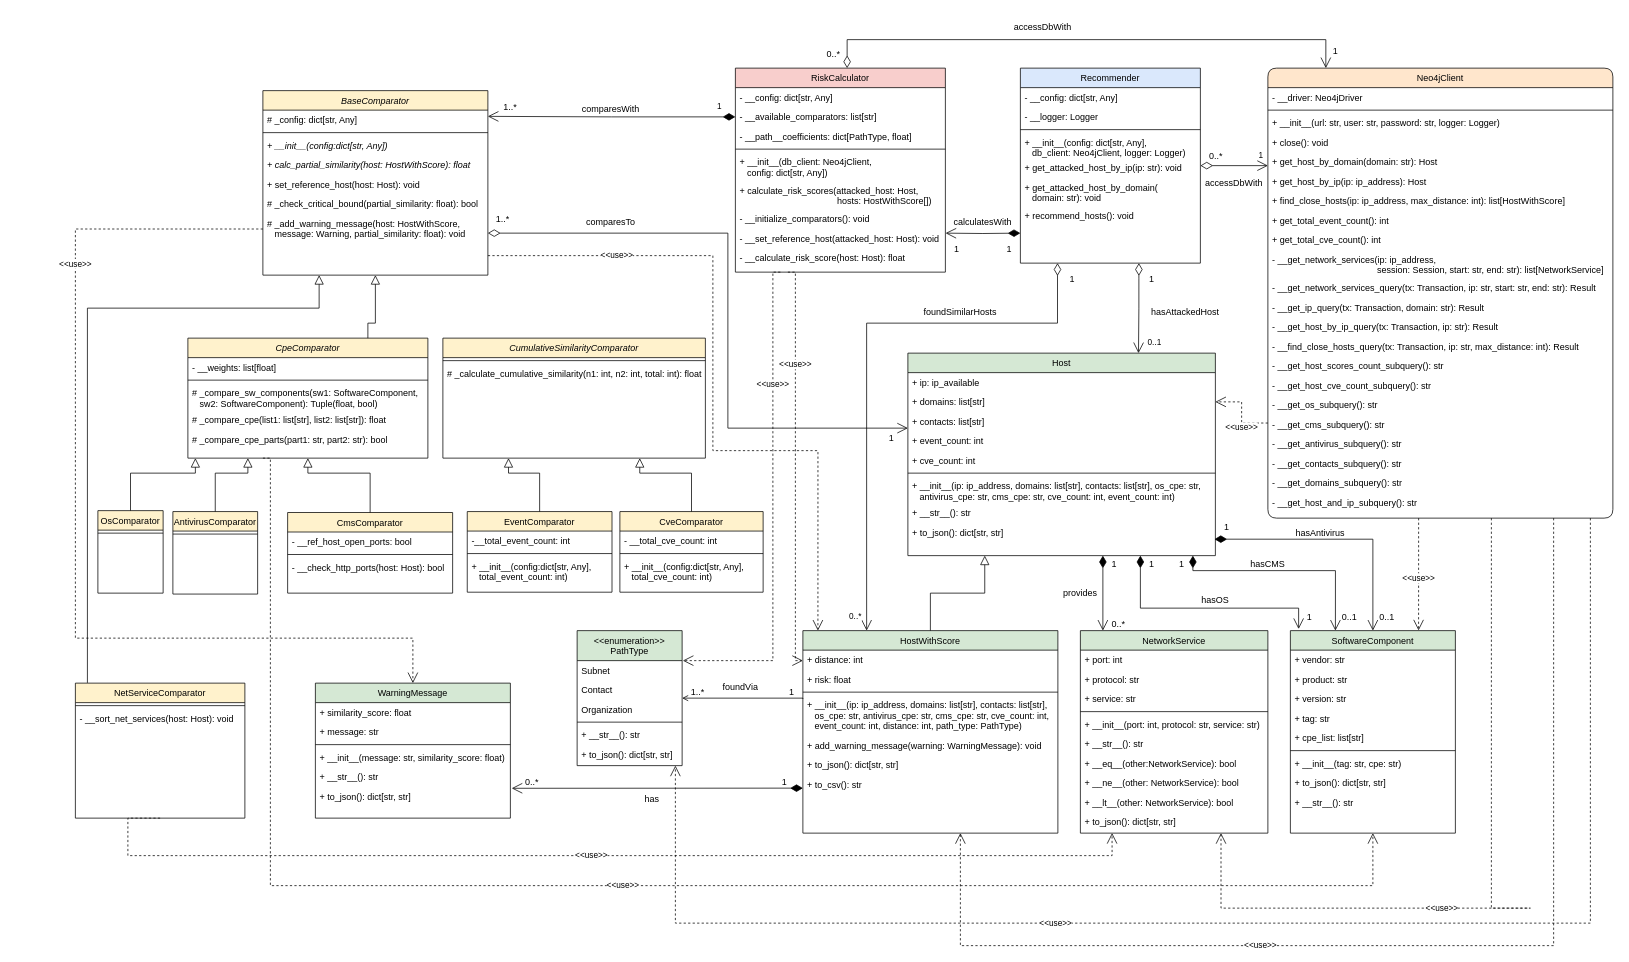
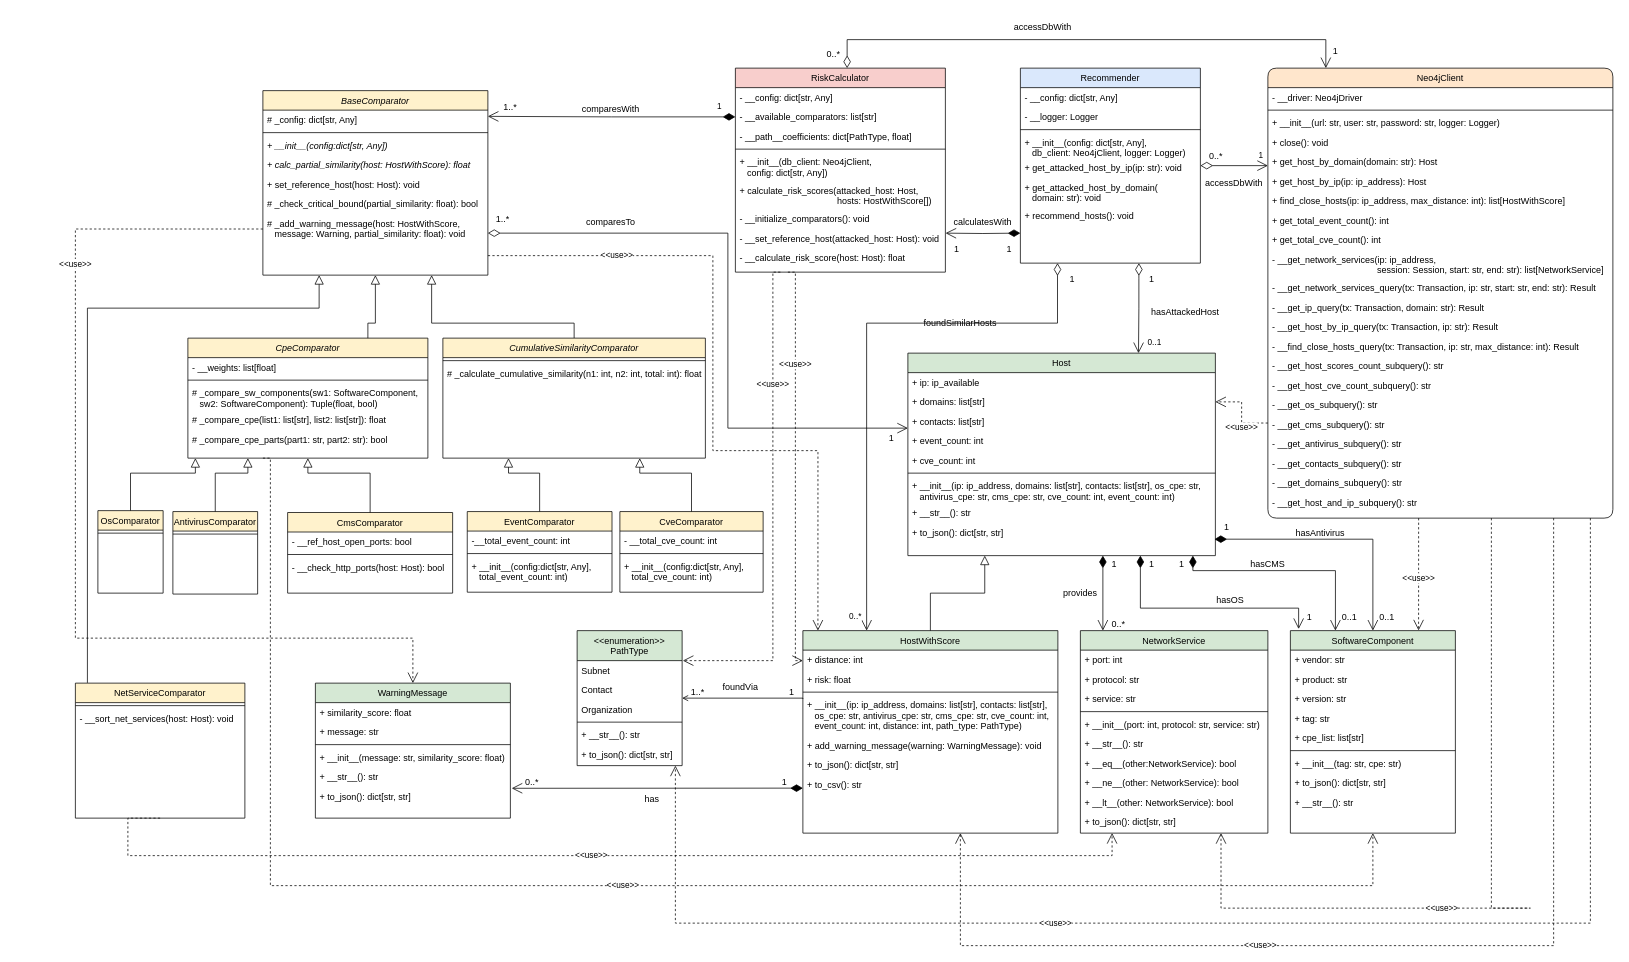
(960, 312) -> (960, 323)
none -> (492, 323)
(1215, 600) -> (1230, 600)
